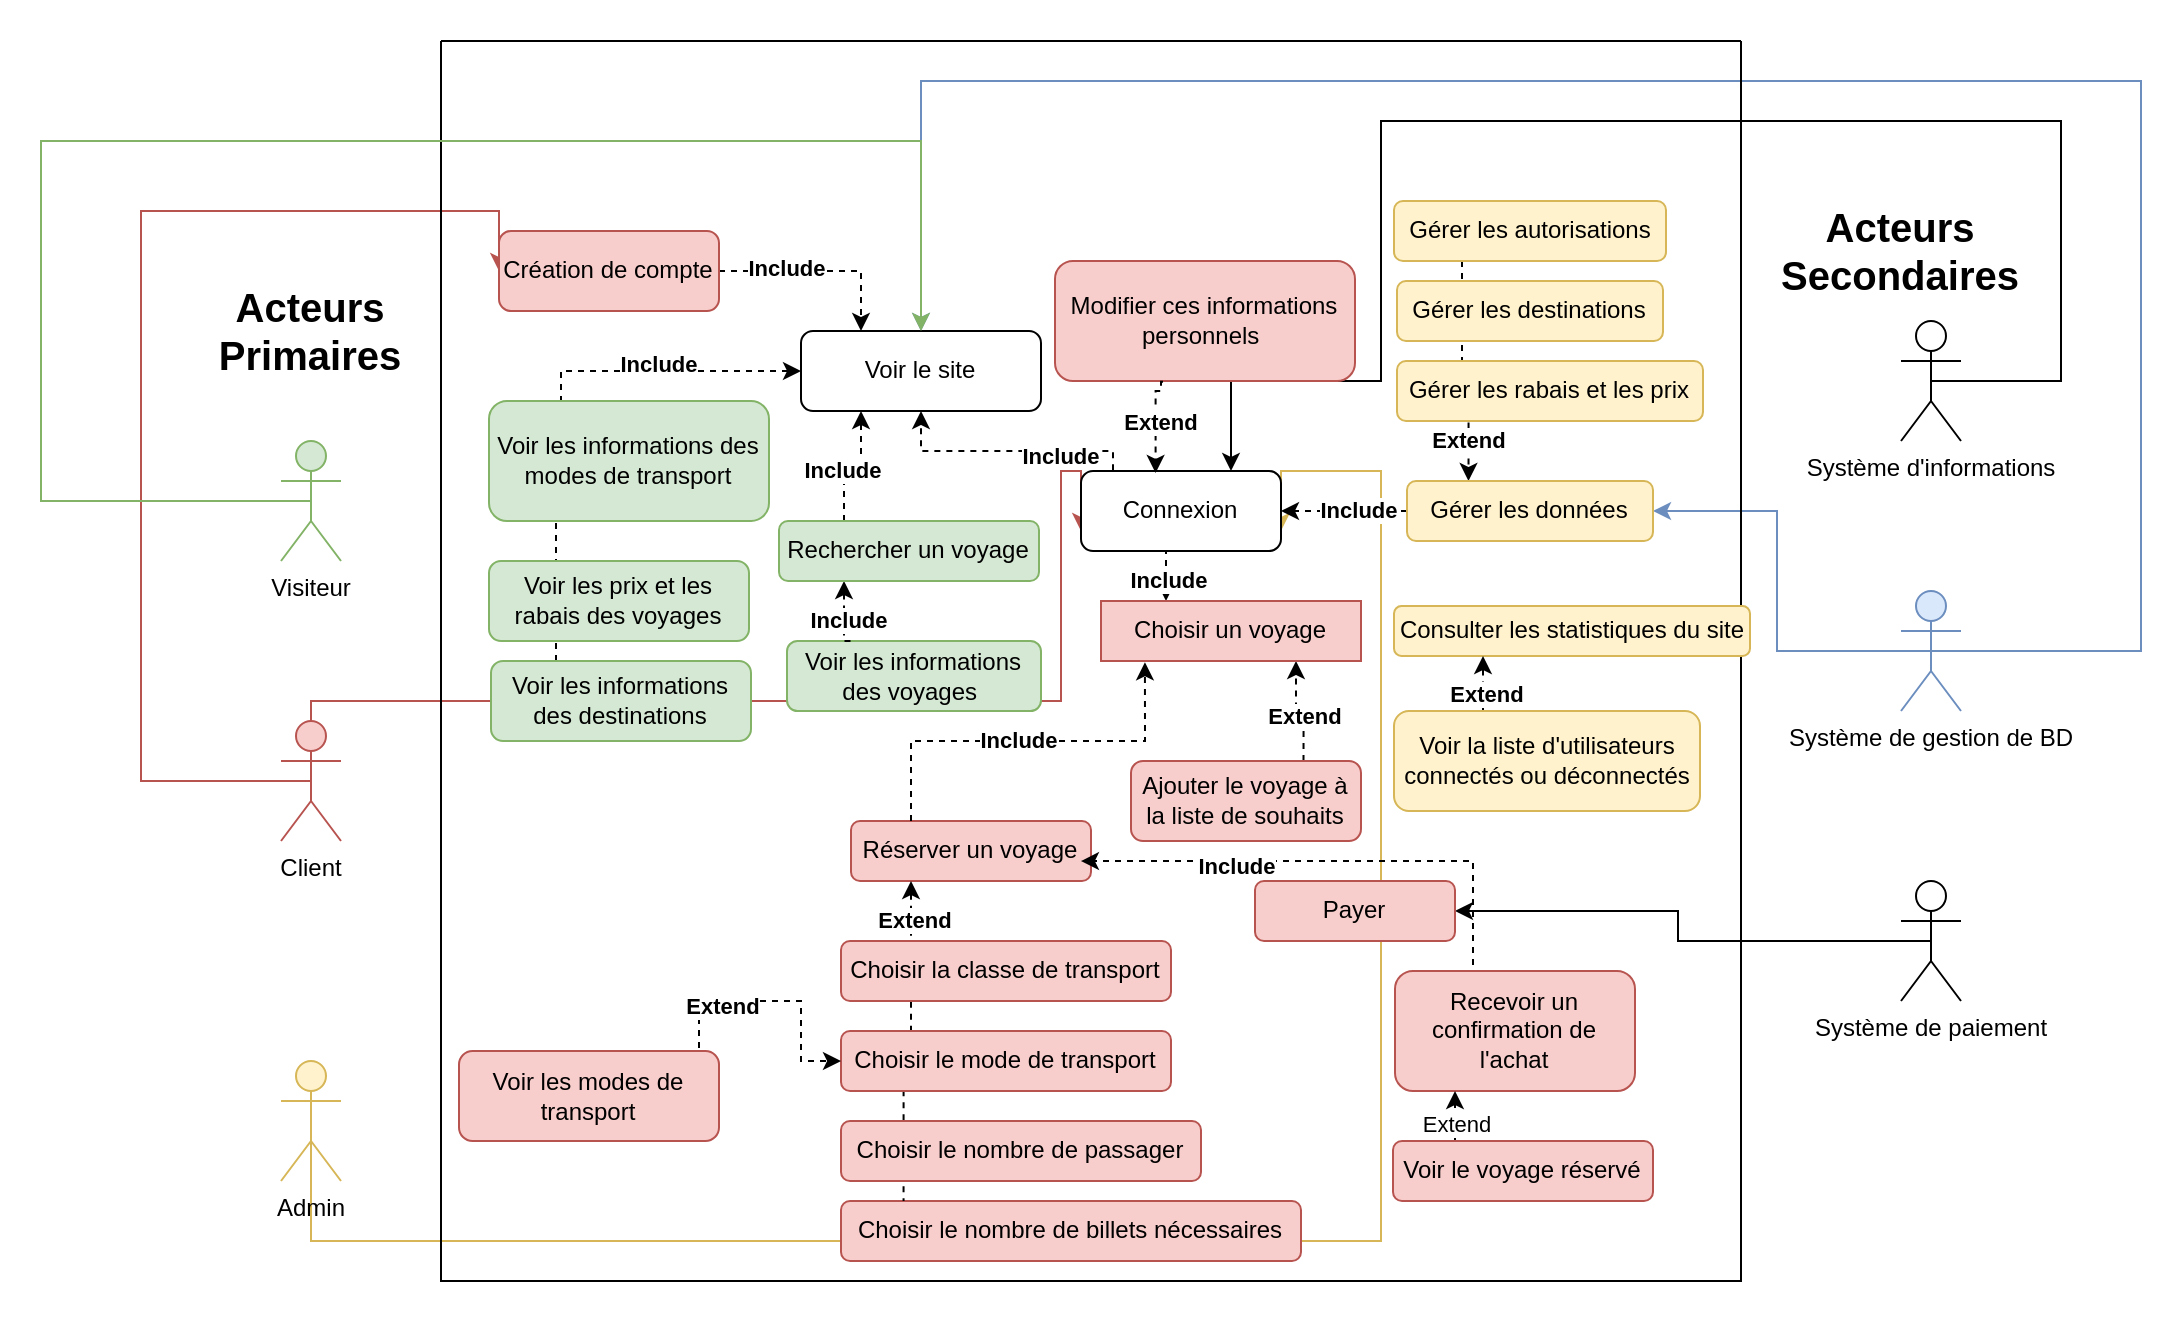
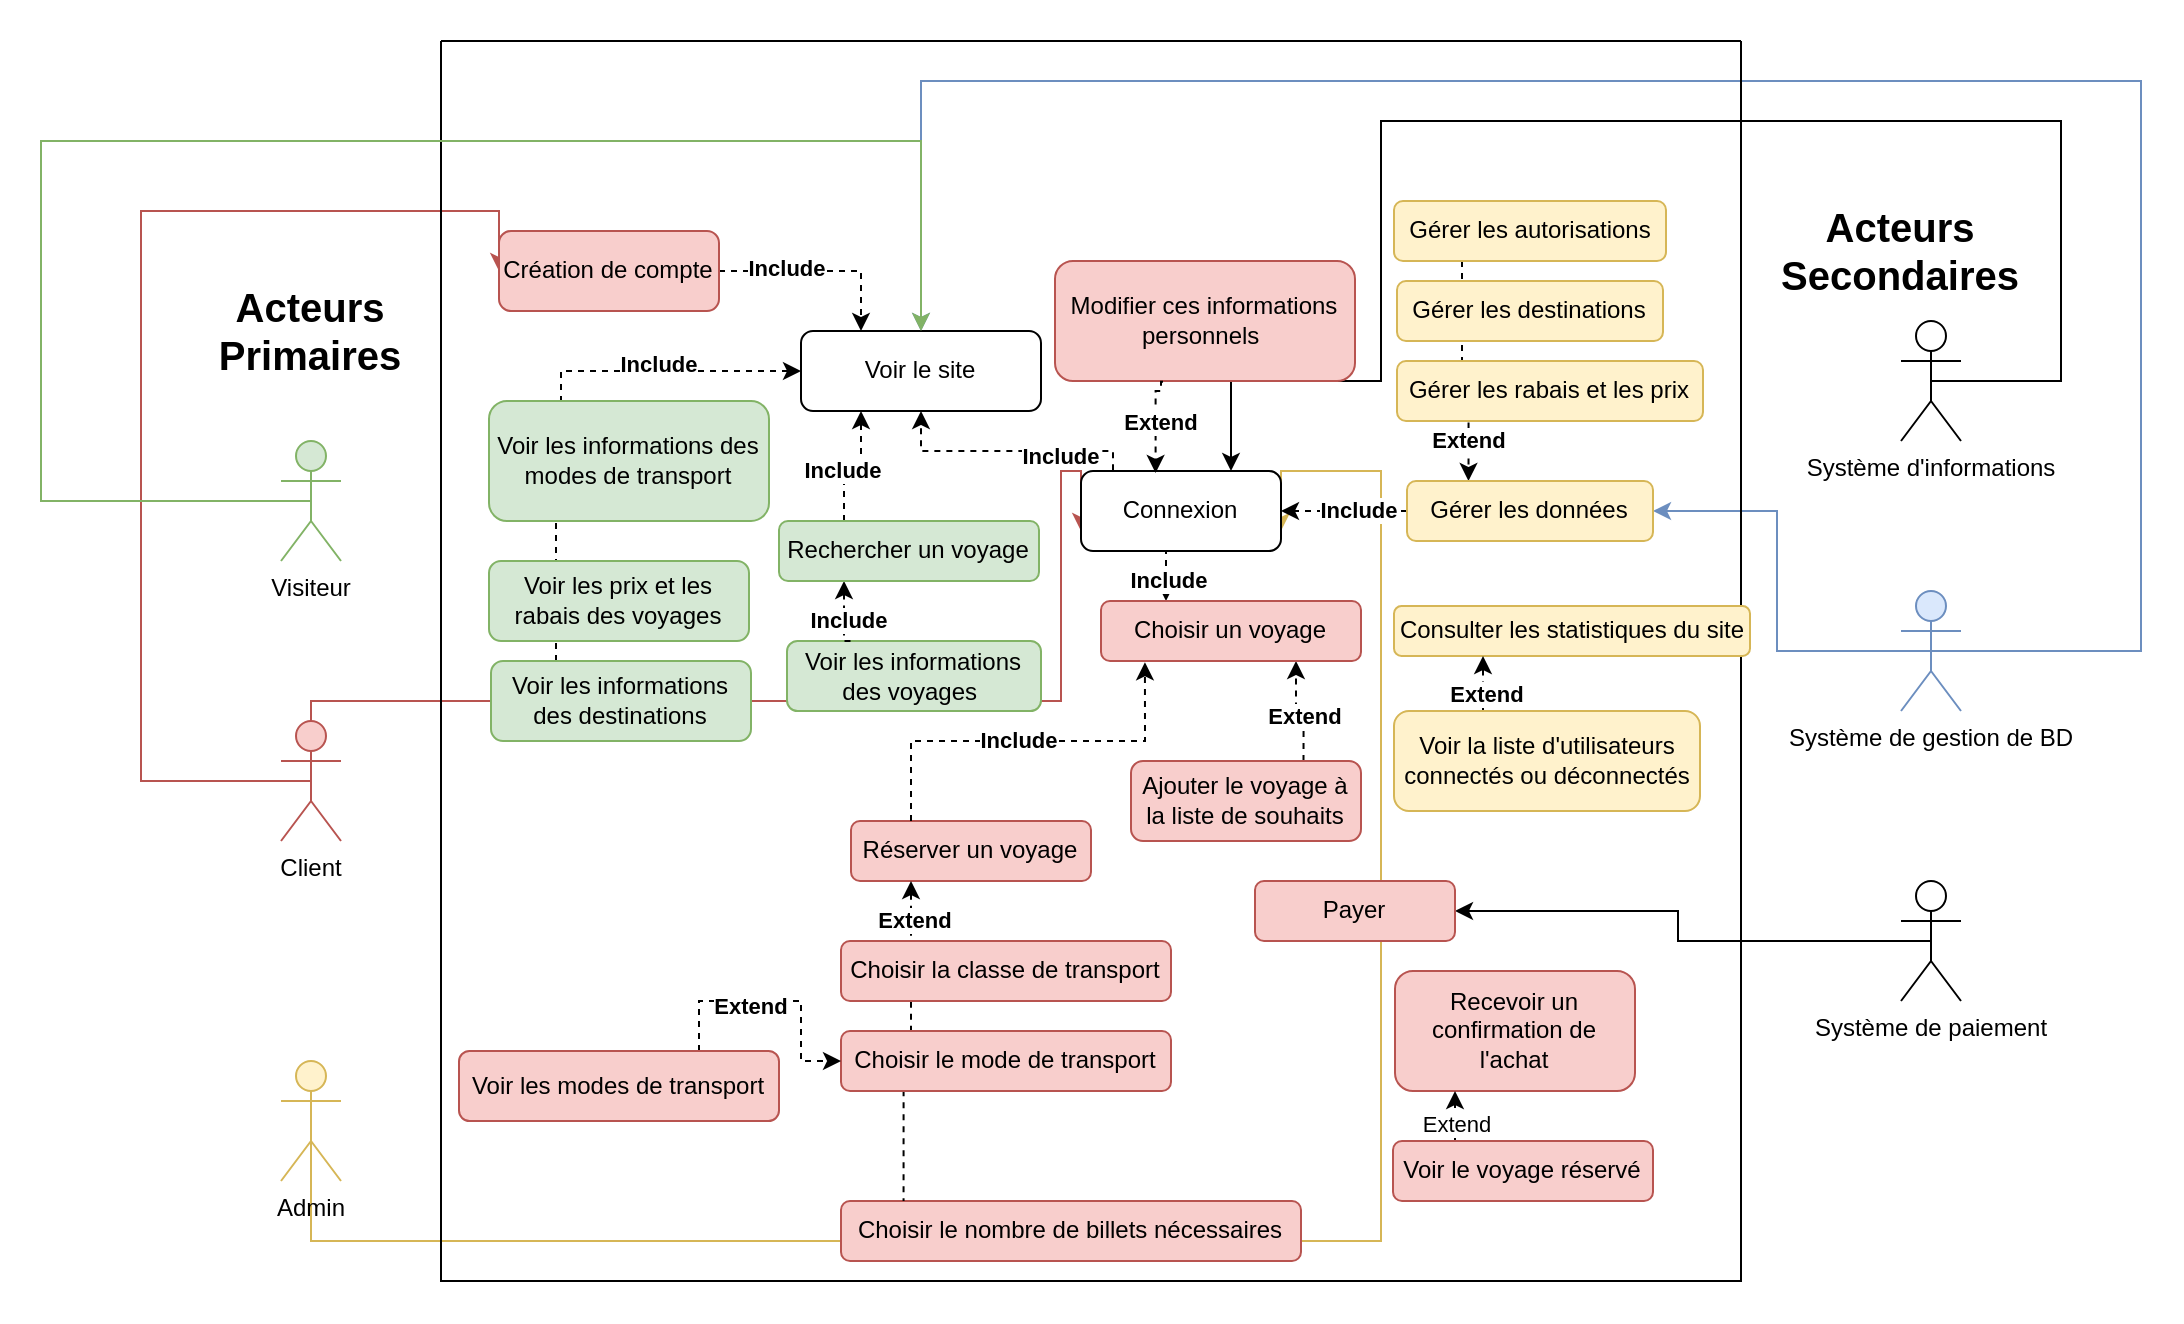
(1231, 631) -> (1231, 631)
(1306, 861) -> none
(589, 1096) -> (619, 1086)
(1021, 1151) -> none
